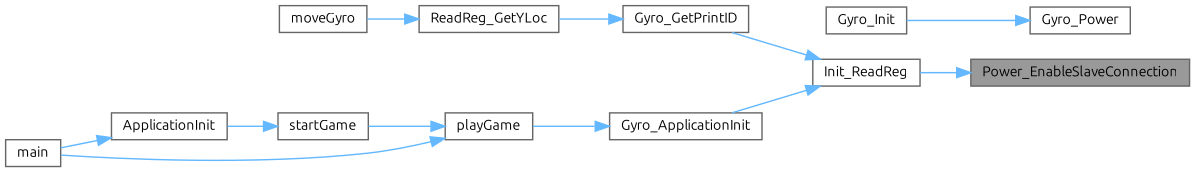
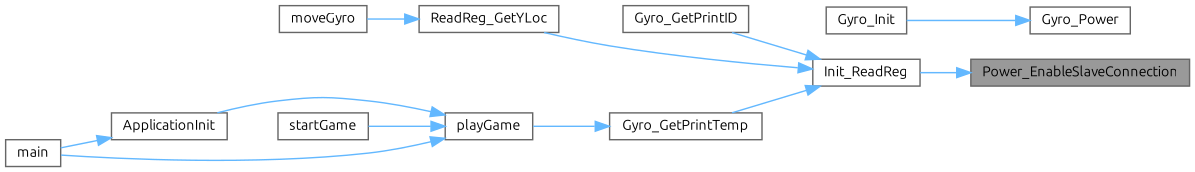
(584, 19) -> (670, 55)
(245, 126) -> (324, 98)
(686, 126) -> (686, 126)
